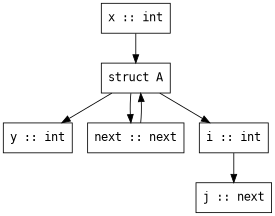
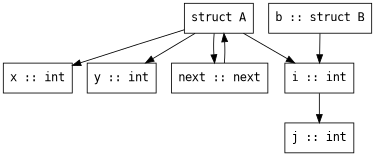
none -> (320, 18)
(136, 44) -> (132, 46)
(234, 198) -> (319, 138)
